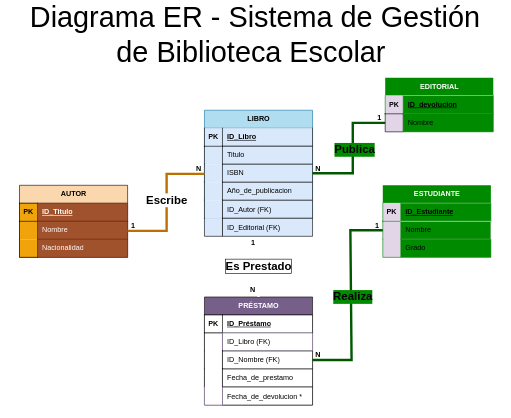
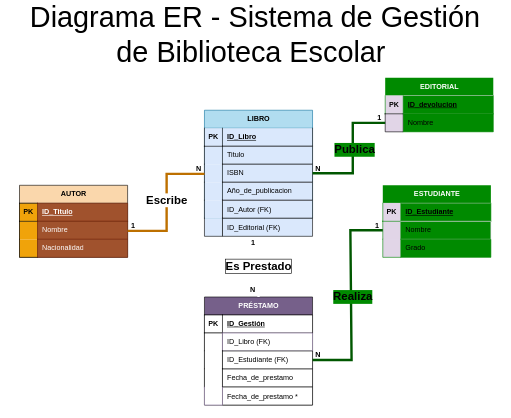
(249, 324) -> (246, 324)
(254, 360) -> (262, 360)
(266, 396) -> (264, 396)
